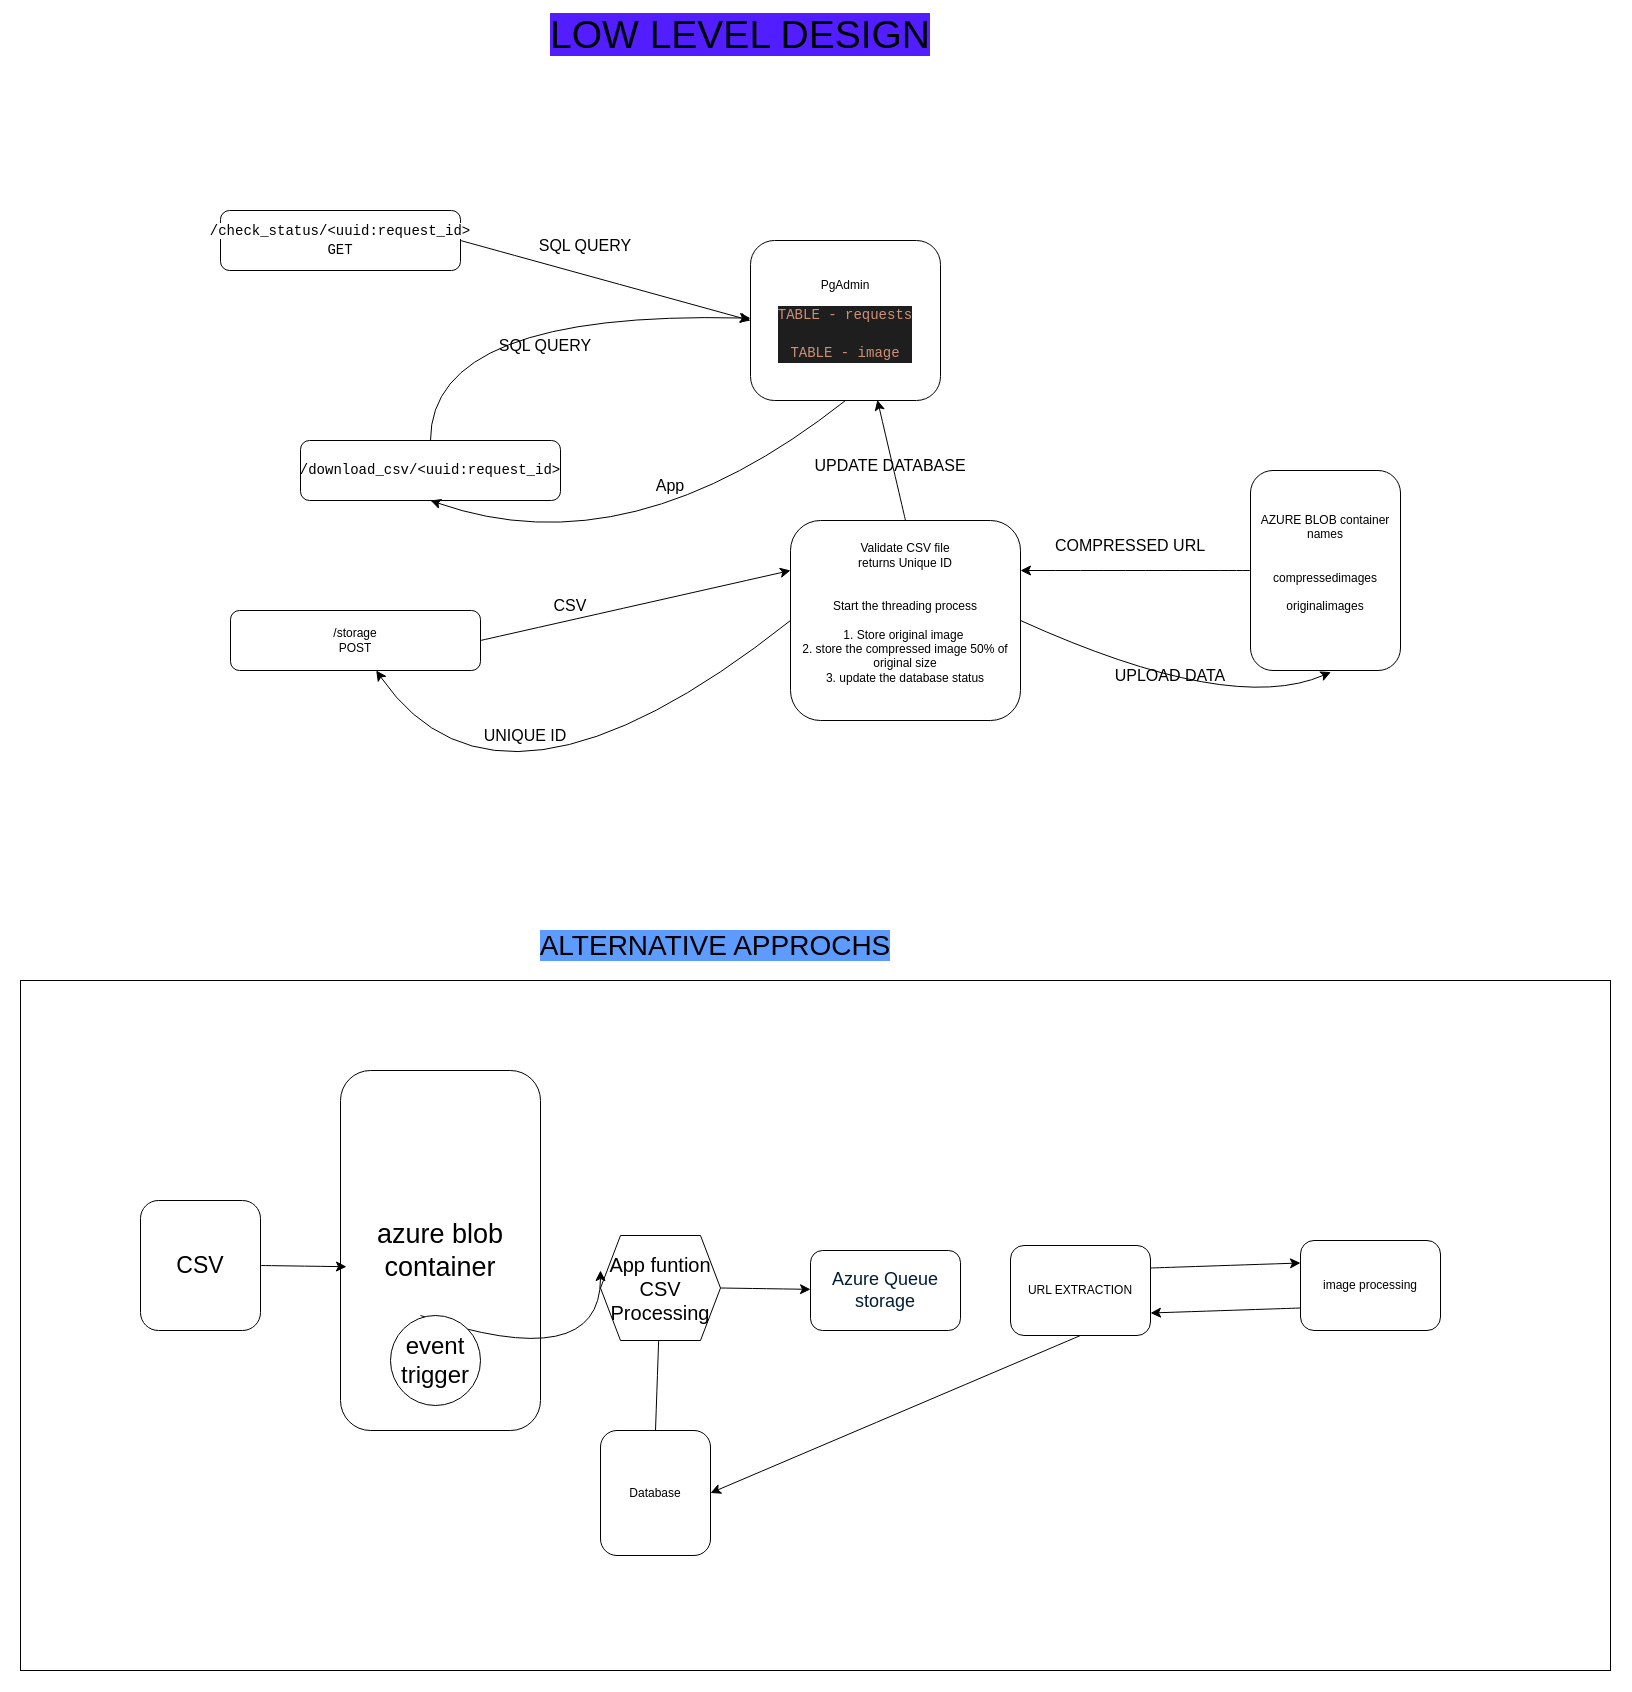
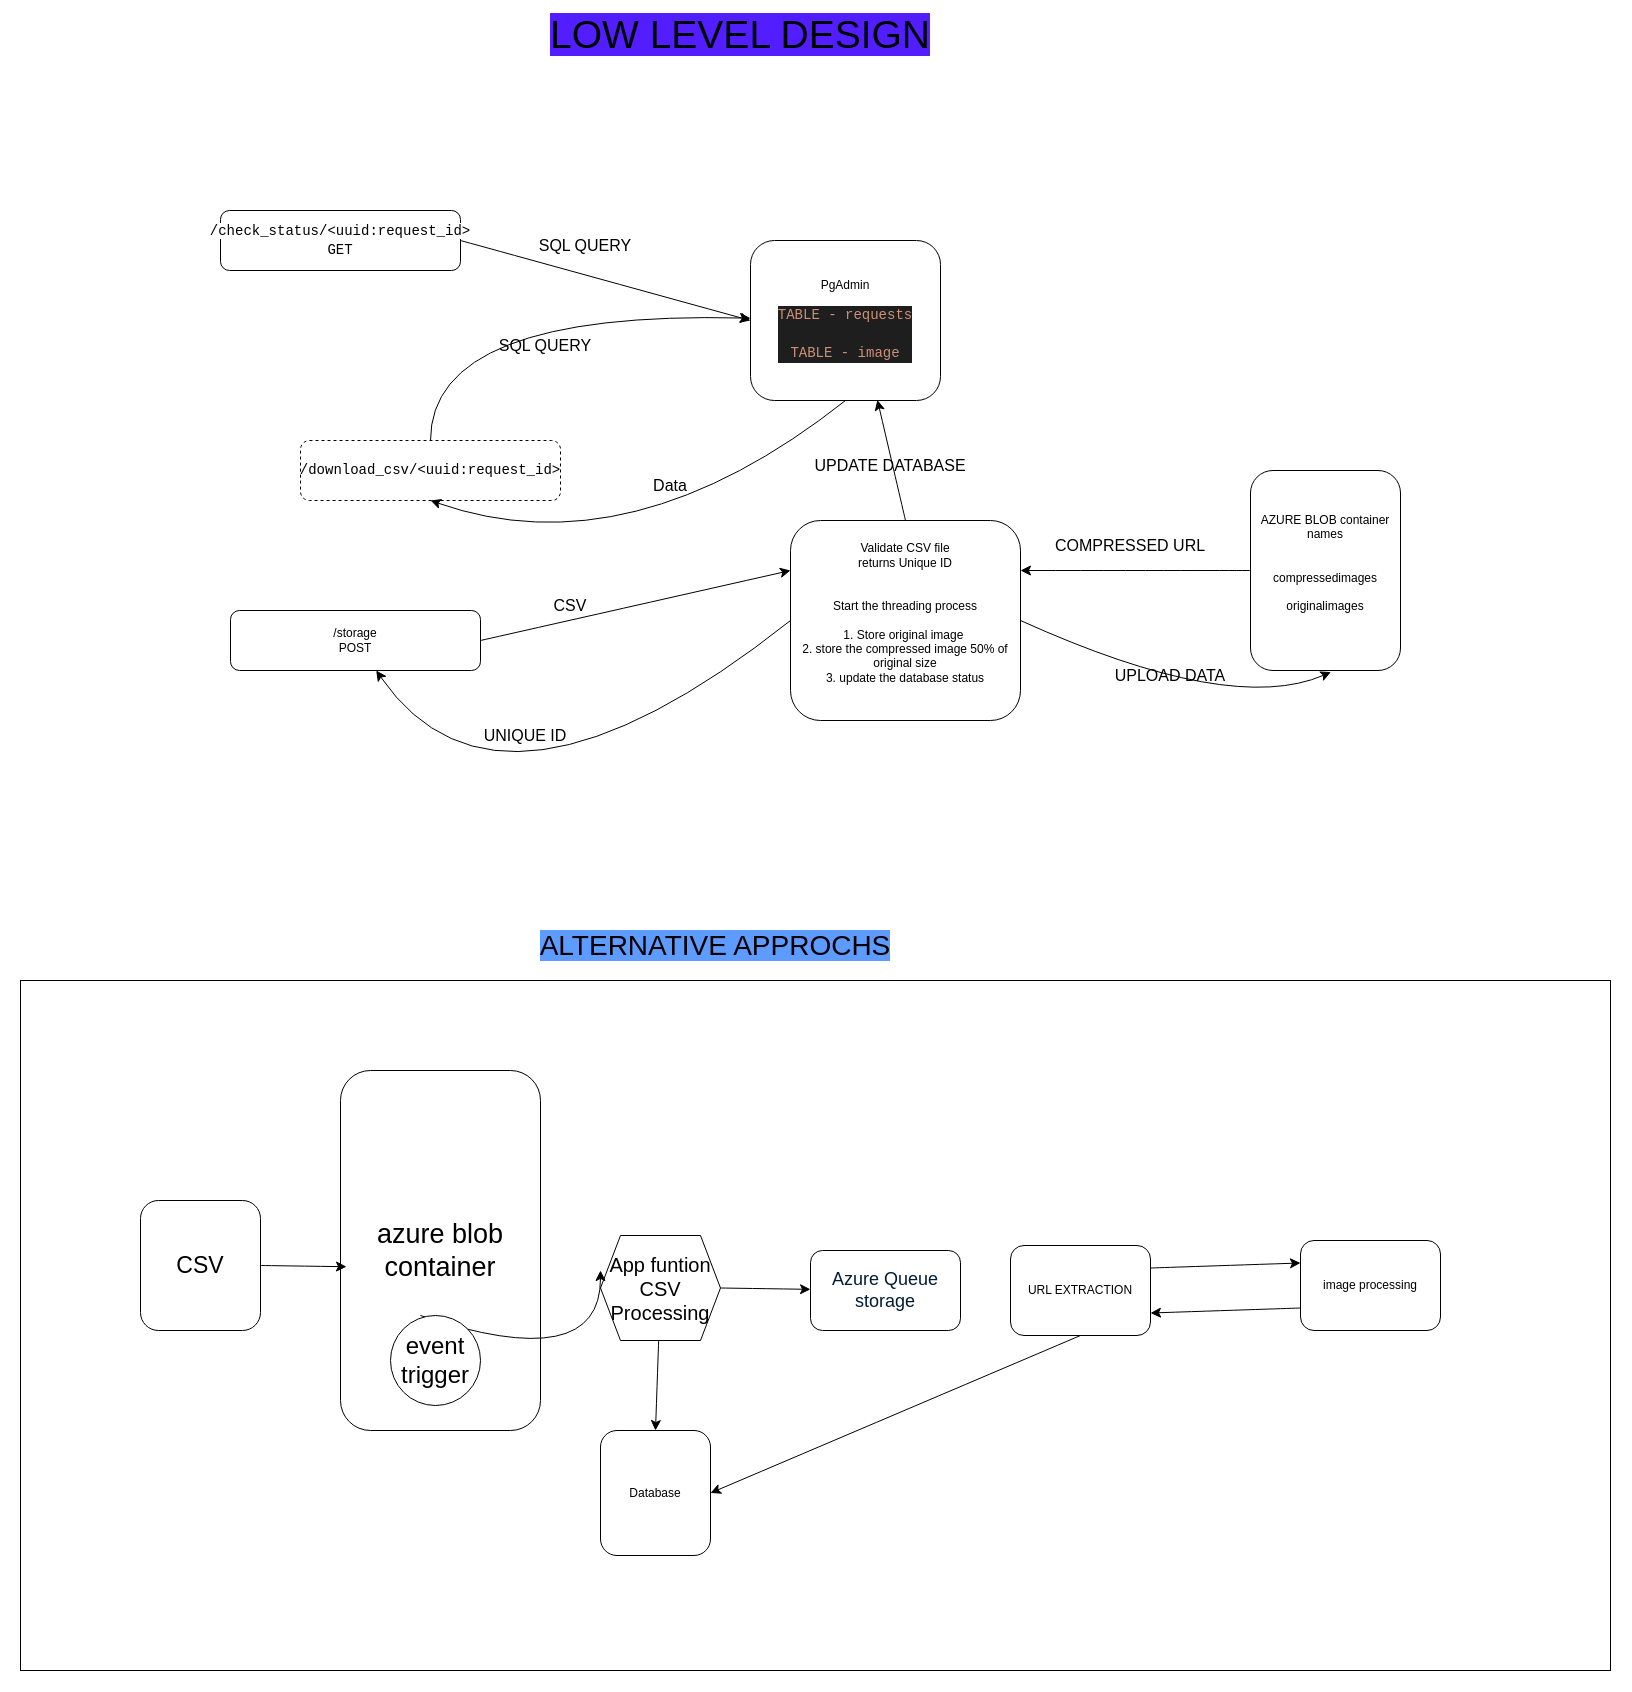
(431, 471) -> (431, 471)
(671, 486) -> (671, 486)
(656, 1424) -> (656, 1421)
